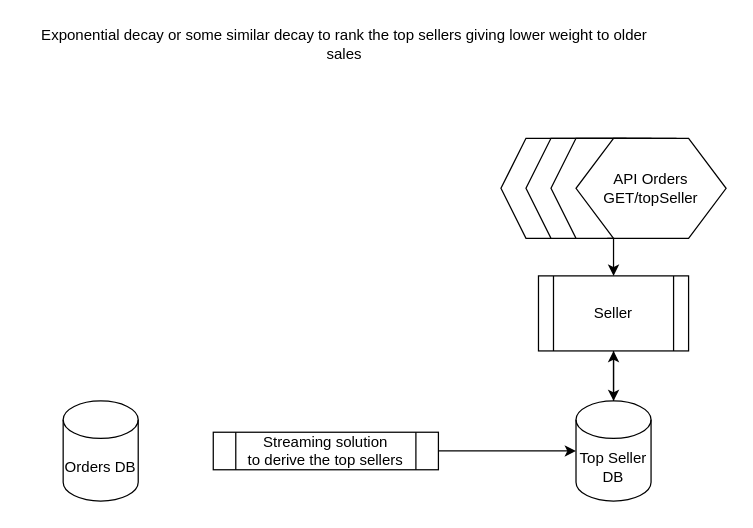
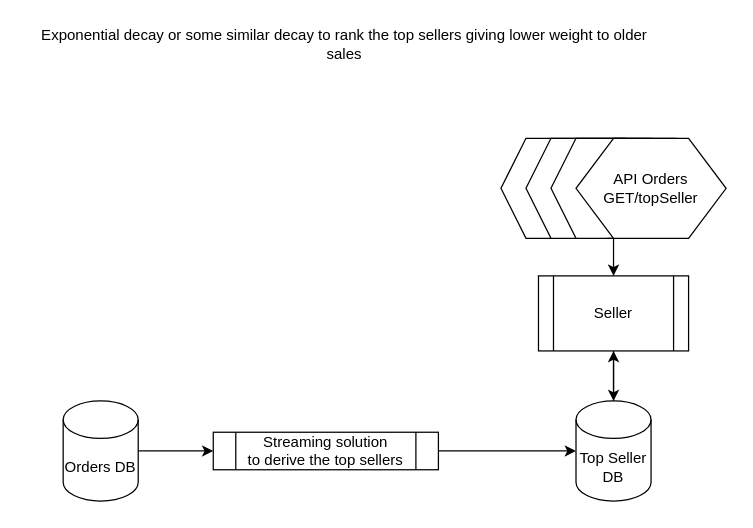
none -> (171, 451)
